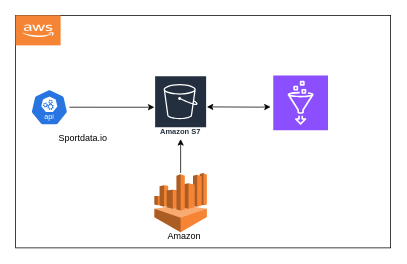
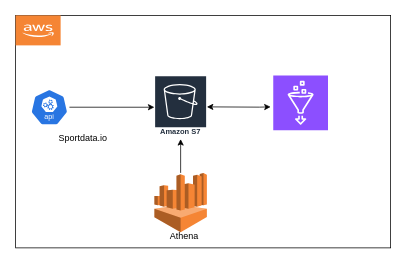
(184, 236) -> (184, 236)
